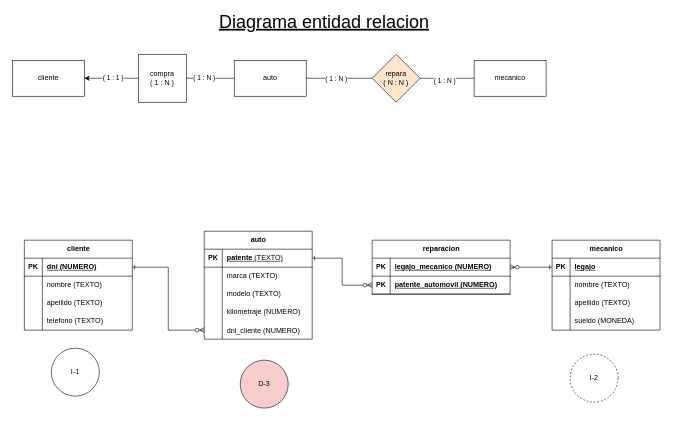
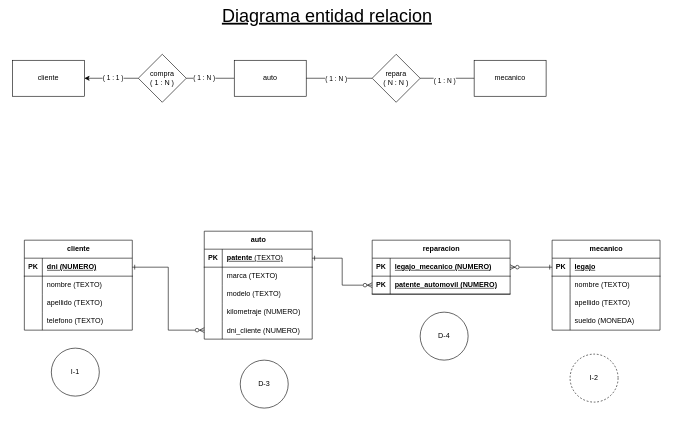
(324, 21) -> (327, 15)
(162, 78) -> (162, 78)
(396, 78) -> (396, 78)
none -> (444, 336)
(264, 384) -> (264, 384)
